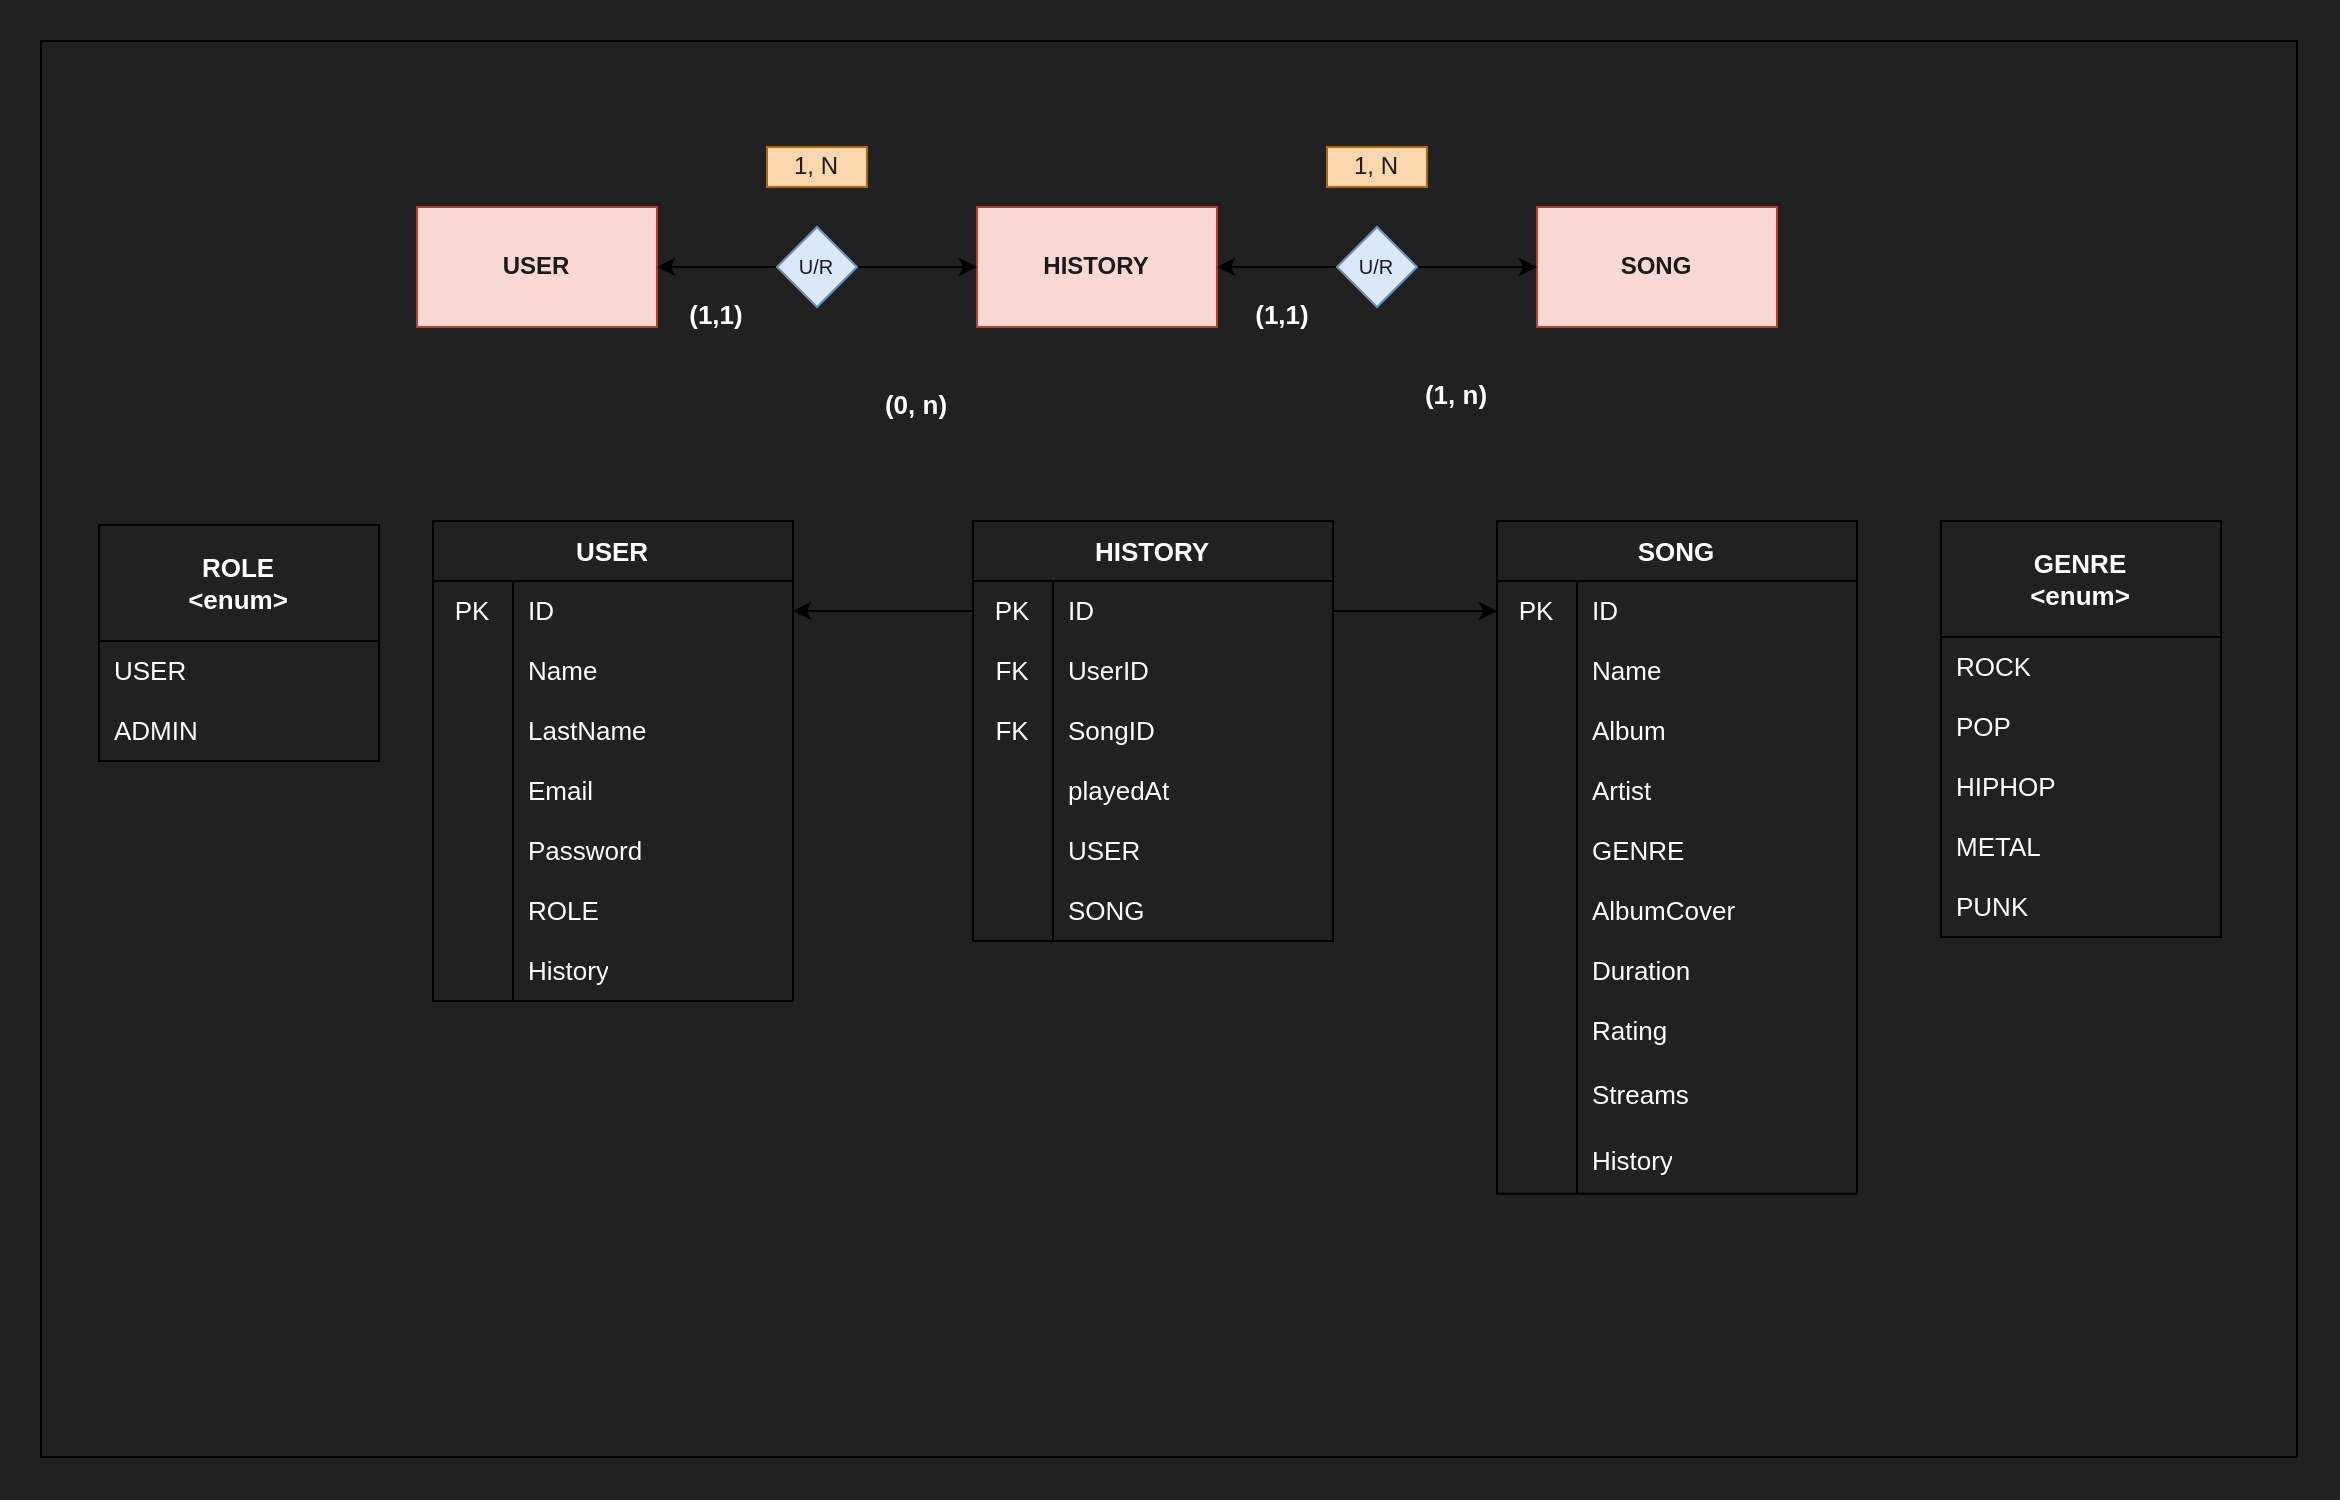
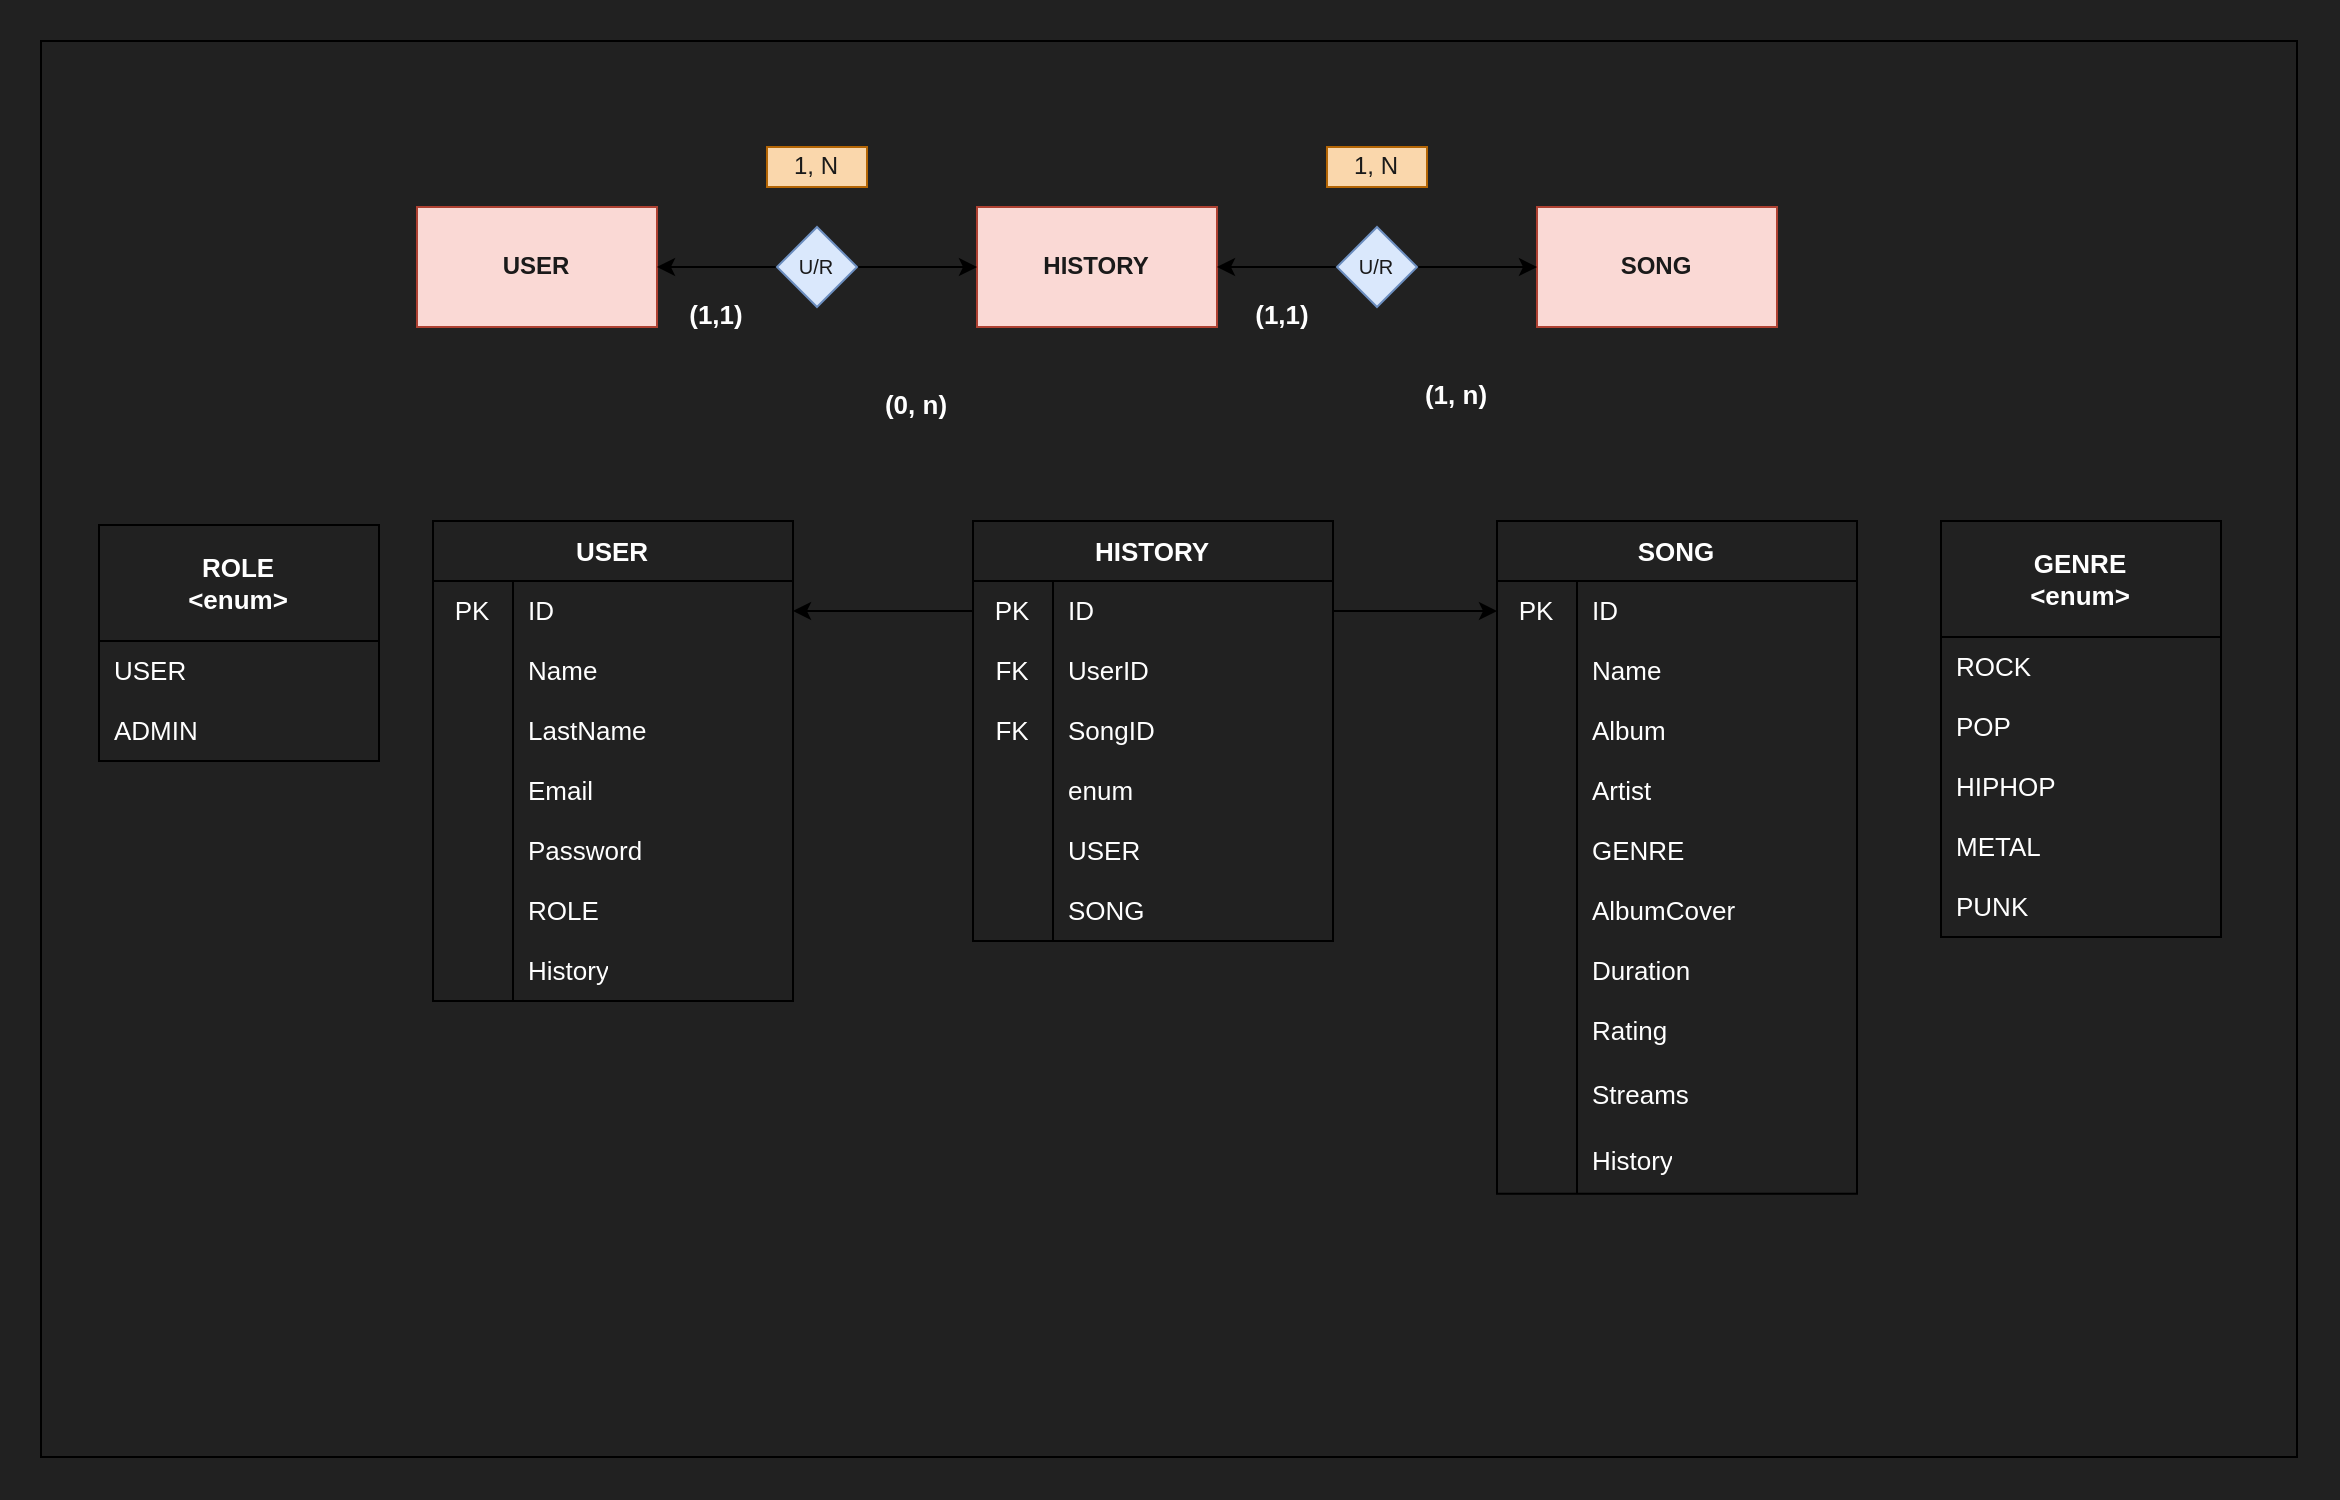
(1124, 791) -> (1098, 791)
